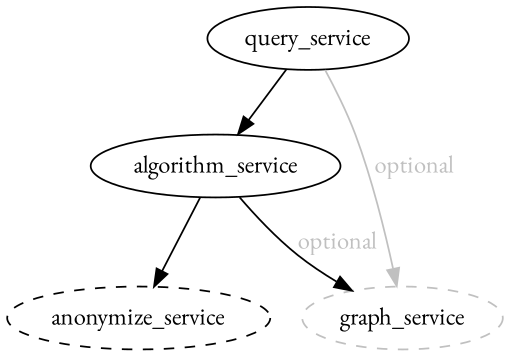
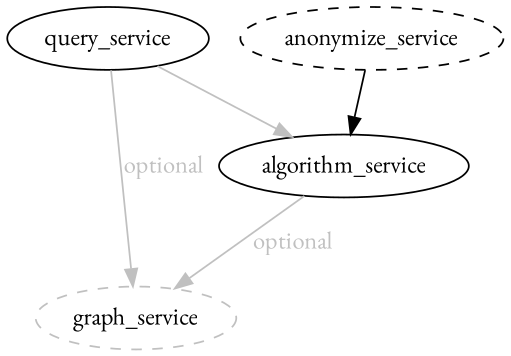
(267, 95) -> (217, 97)
(181, 234) -> (360, 94)
(284, 244) -> (247, 237)
